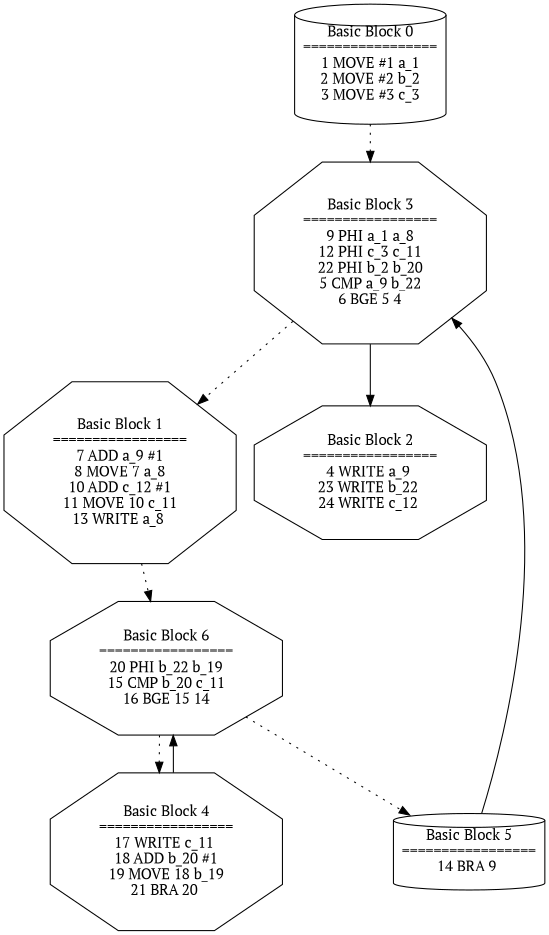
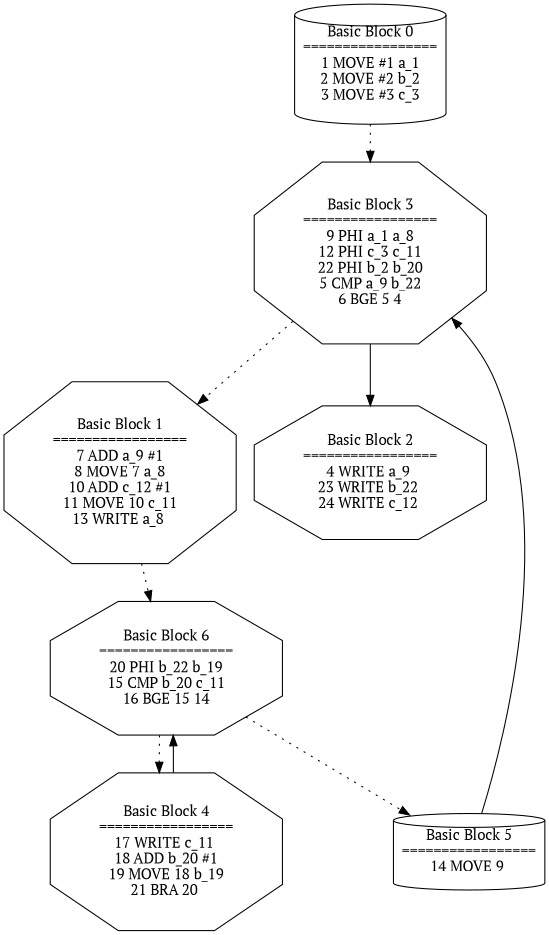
(469, 852) -> (469, 852)
